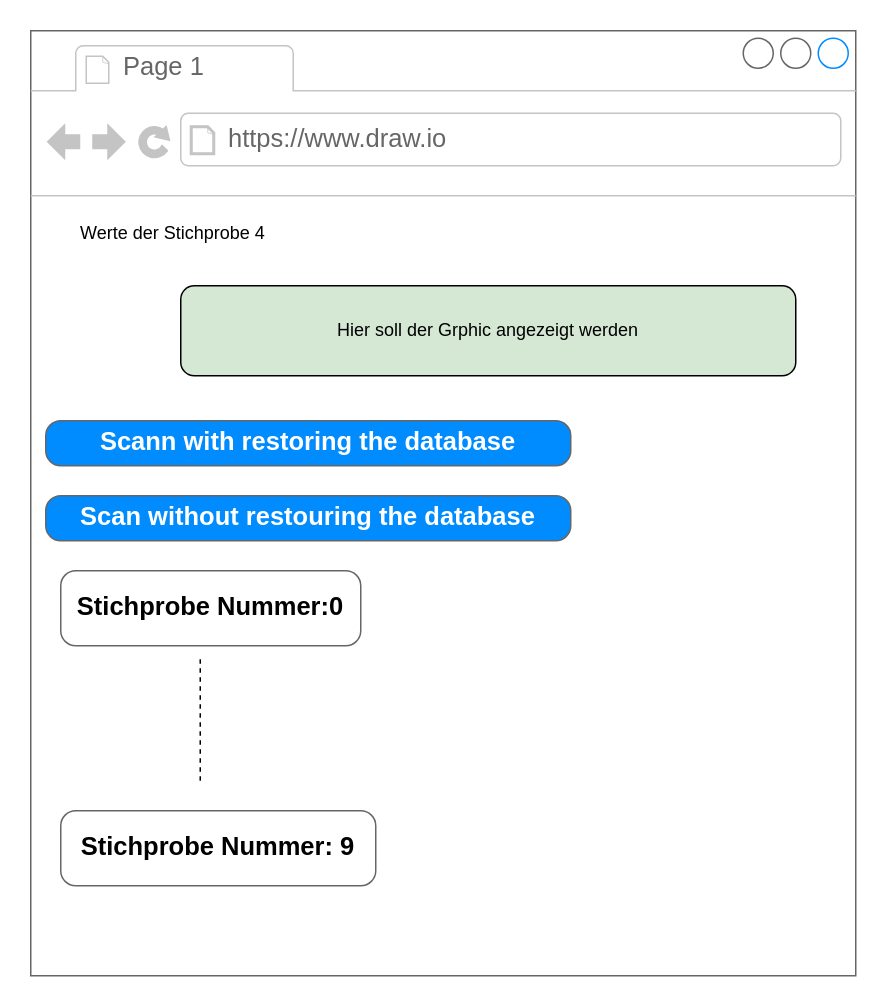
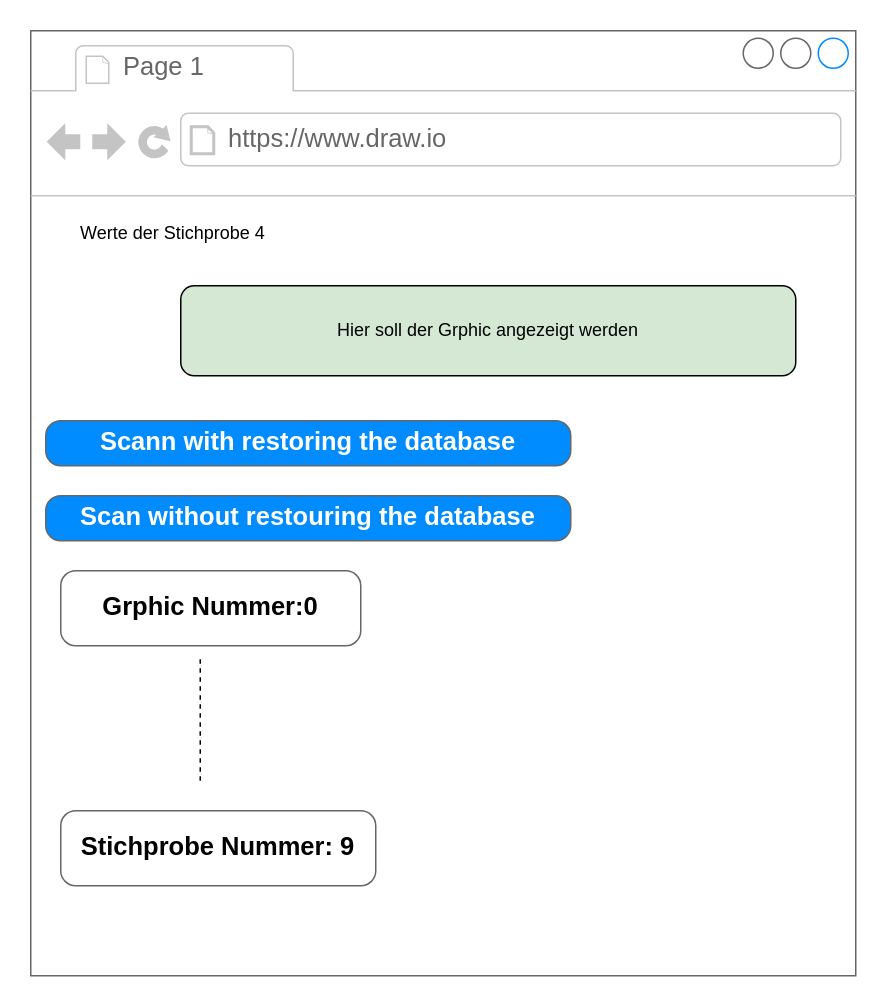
(211, 608) -> (211, 608)
